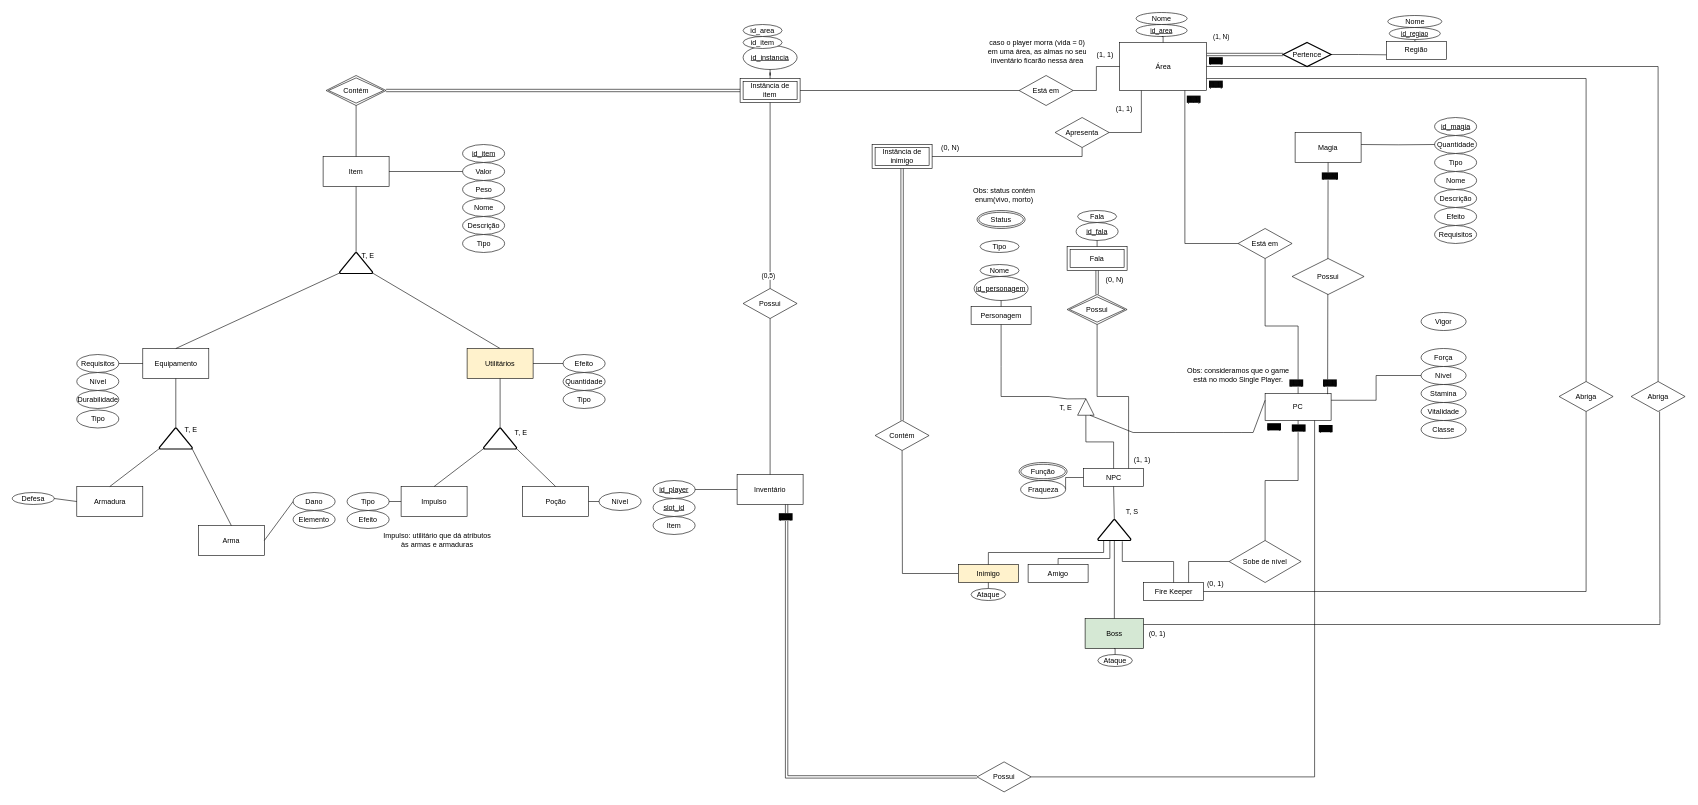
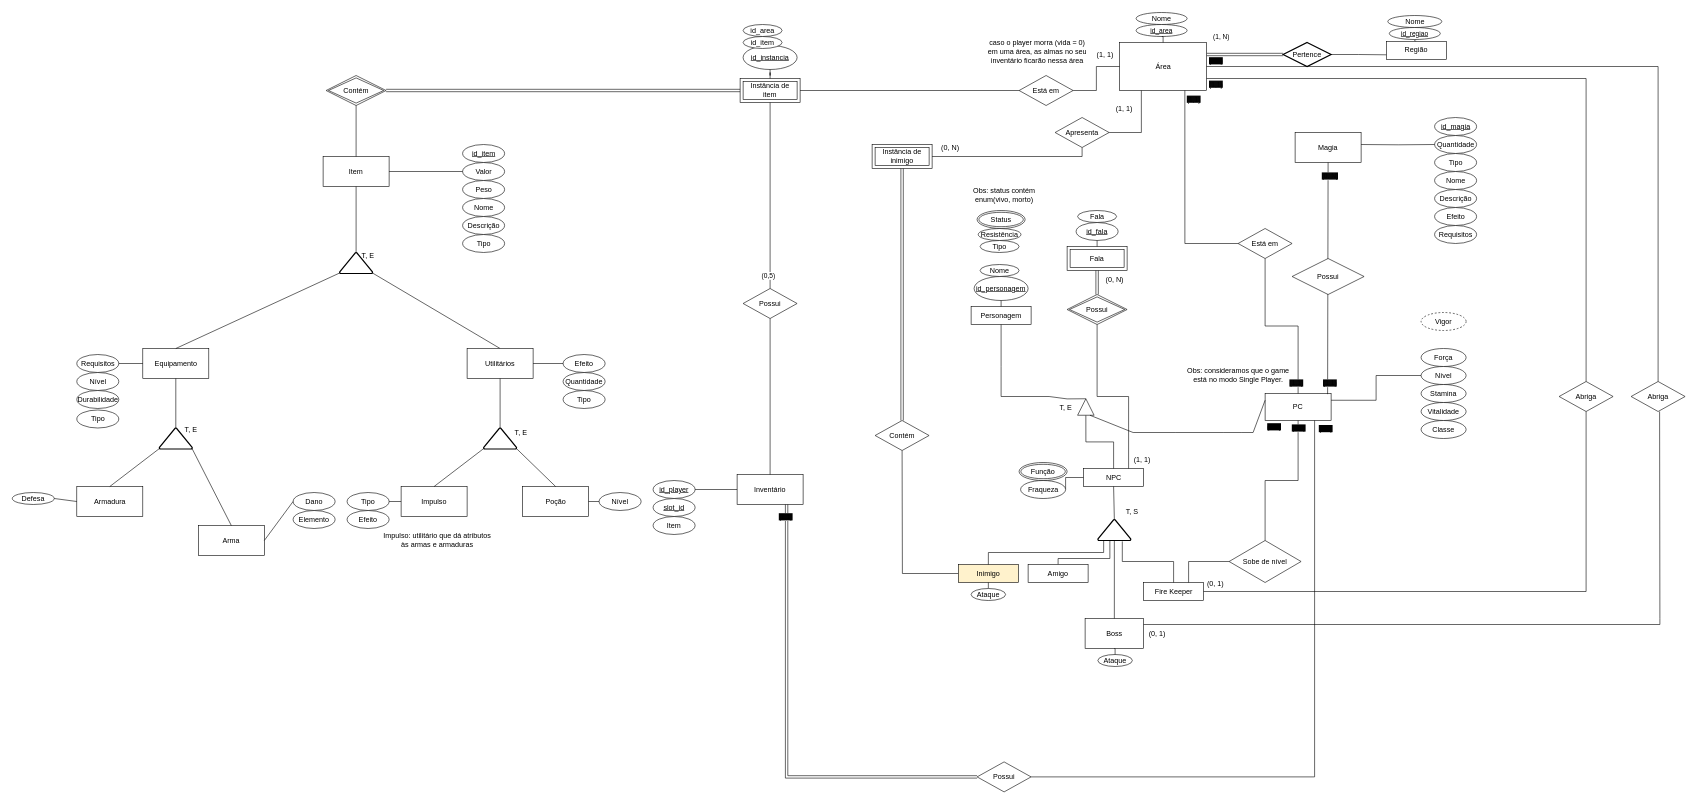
none -> (1000, 234)
(1444, 321) -> (1444, 321)
(500, 363) -> (500, 363)
(1114, 633) -> (1114, 633)
